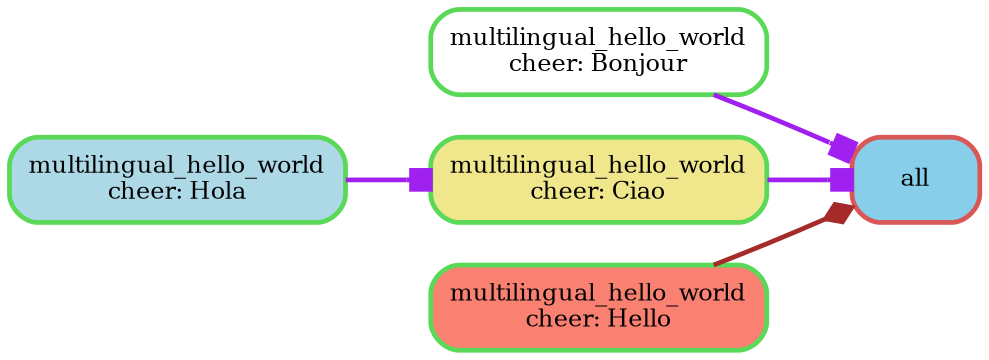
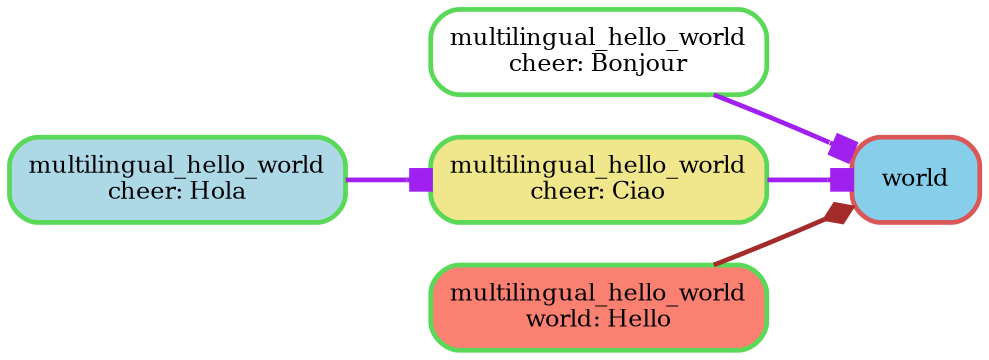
(916, 180) -> (916, 180)
(599, 308) -> (599, 308)
